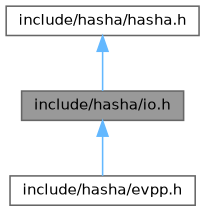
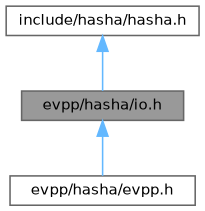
(103, 106) -> (103, 106)
(103, 191) -> (103, 191)
